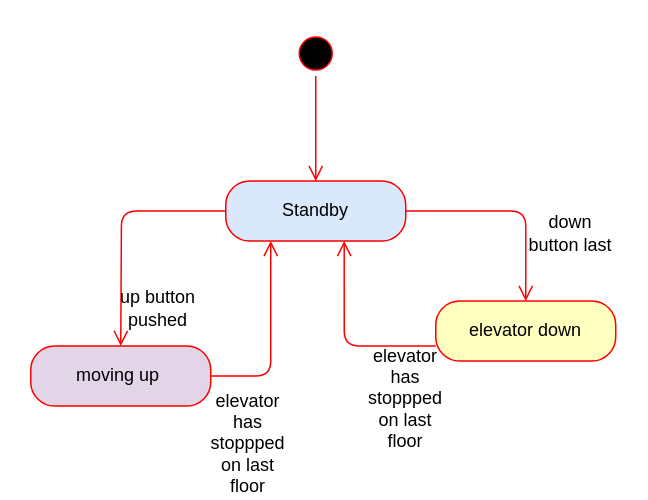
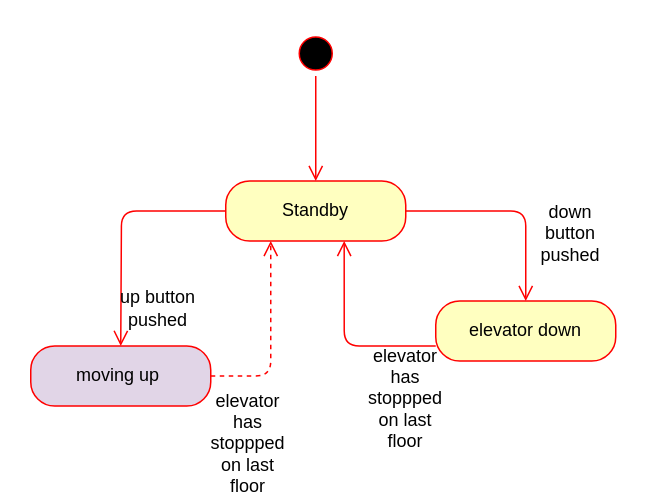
(316, 211) -> (316, 211)
(571, 233) -> (571, 233)
(271, 335) -> (271, 335)
